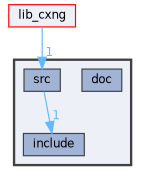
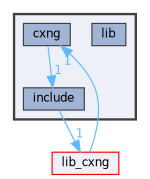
(42, 80) -> (47, 35)
(102, 80) -> (109, 35)
none -> (67, 127)
